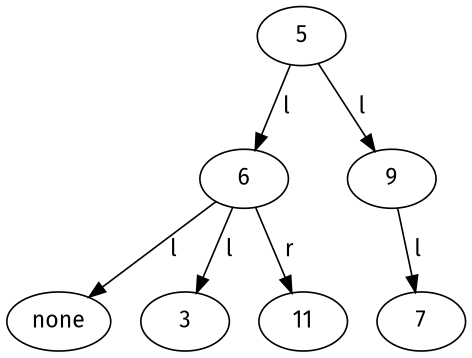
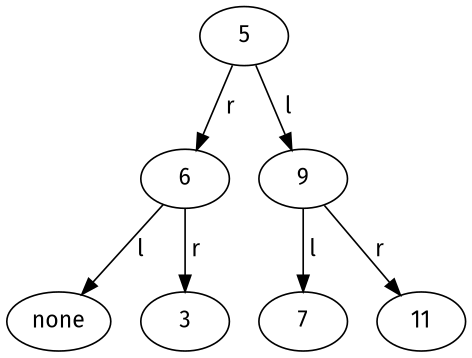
(287, 107) -> (230, 107)
(271, 243) -> (357, 244)
(229, 250) -> (196, 250)
